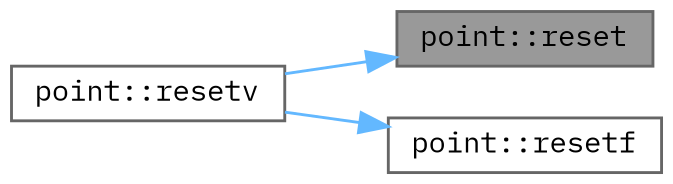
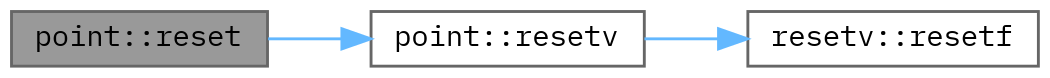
(326, 68) -> (305, 39)
(525, 145) -> (893, 39)
